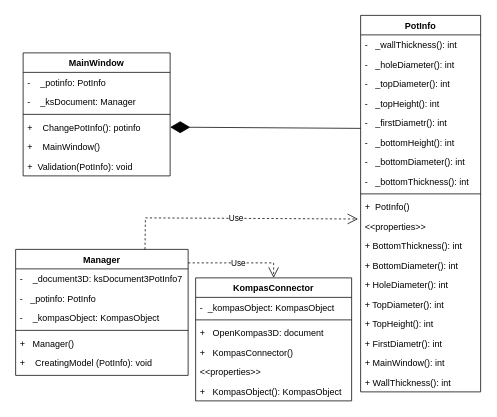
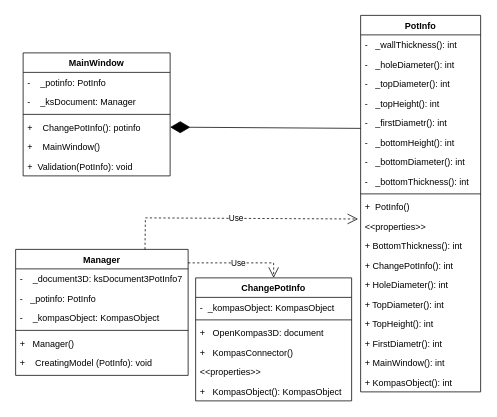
(417, 266) -> (415, 266)
(273, 288) -> (273, 288)
(412, 383) -> (413, 383)
